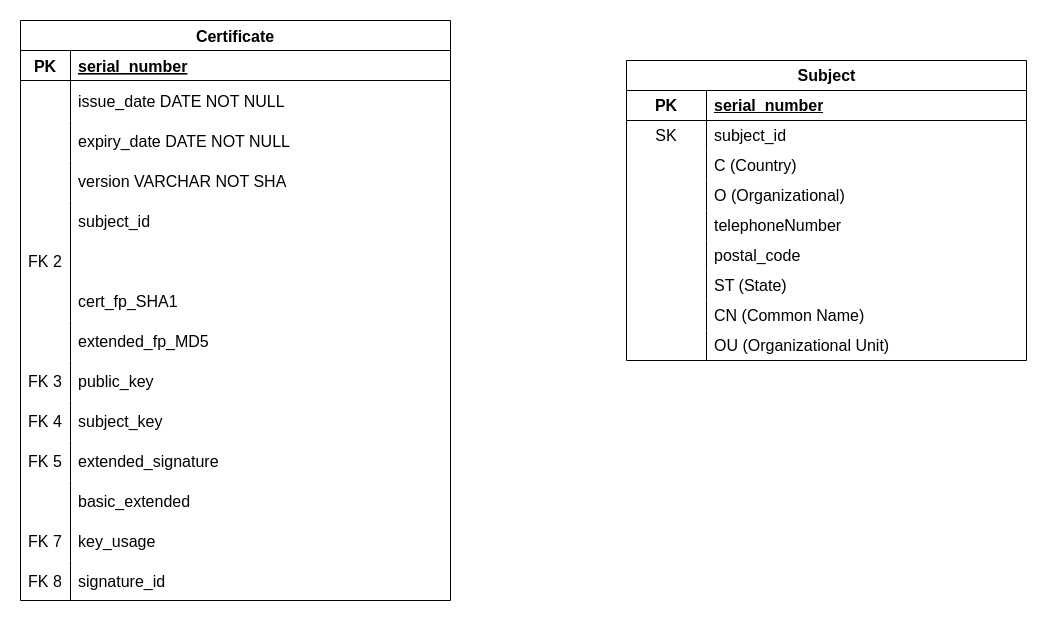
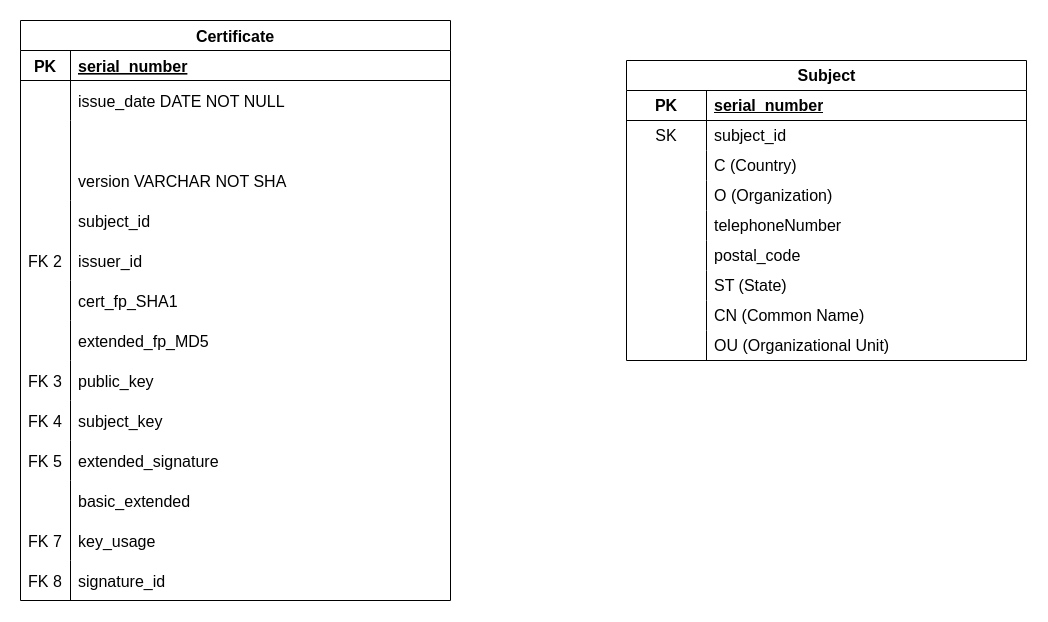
(261, 141) -> none
(787, 196) -> (780, 196)
none -> (261, 261)
